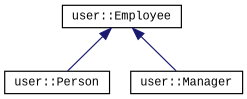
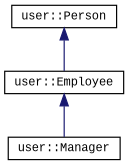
(85, 54) -> (64, 56)
